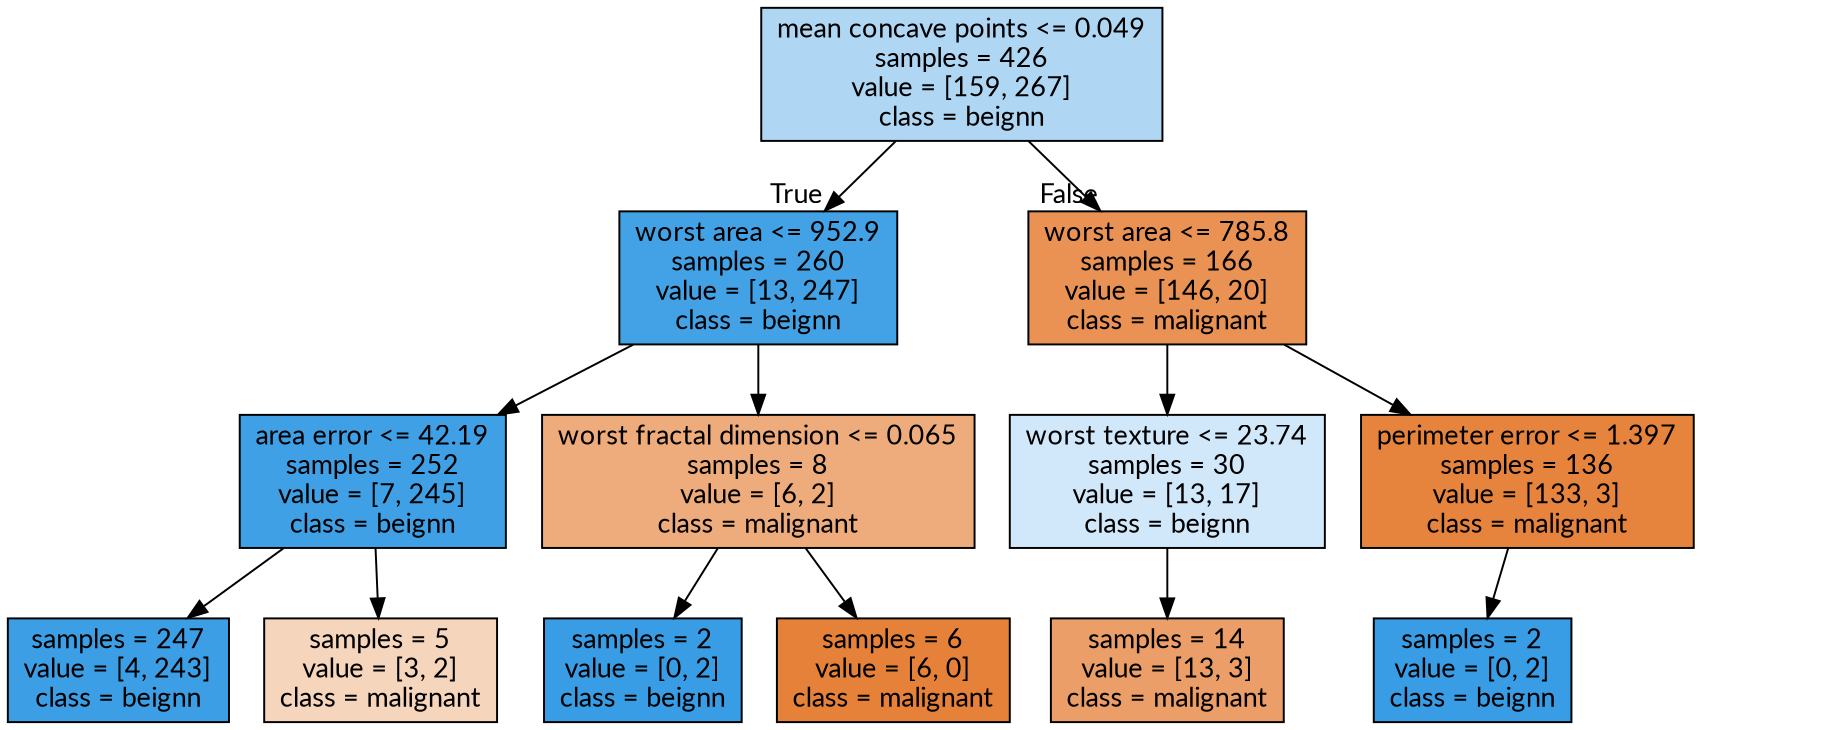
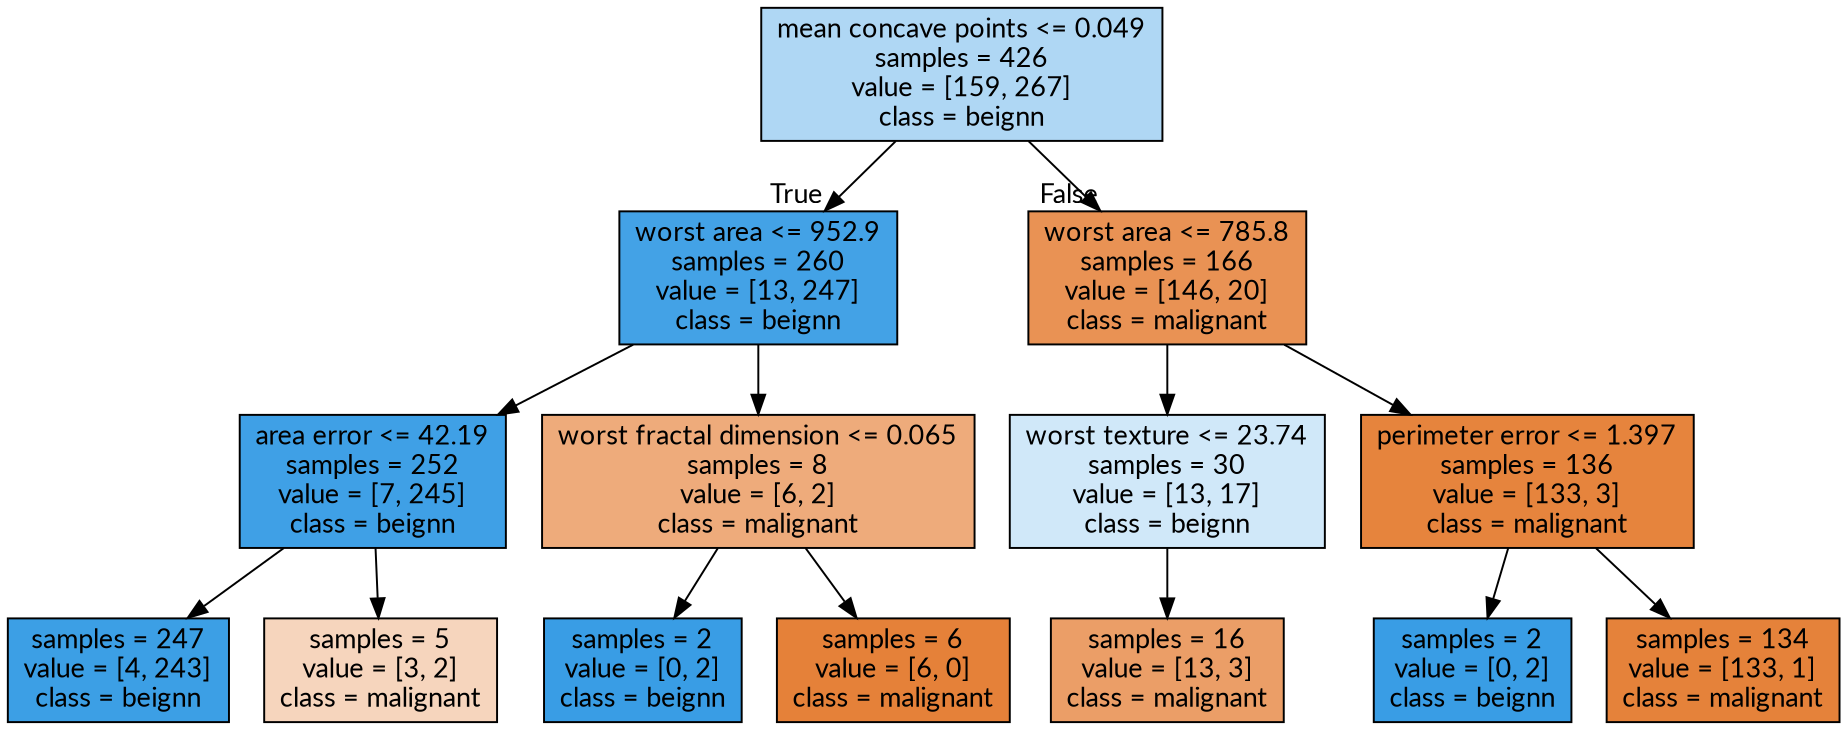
(1167, 670) -> (1167, 670)
none -> (1723, 670)
